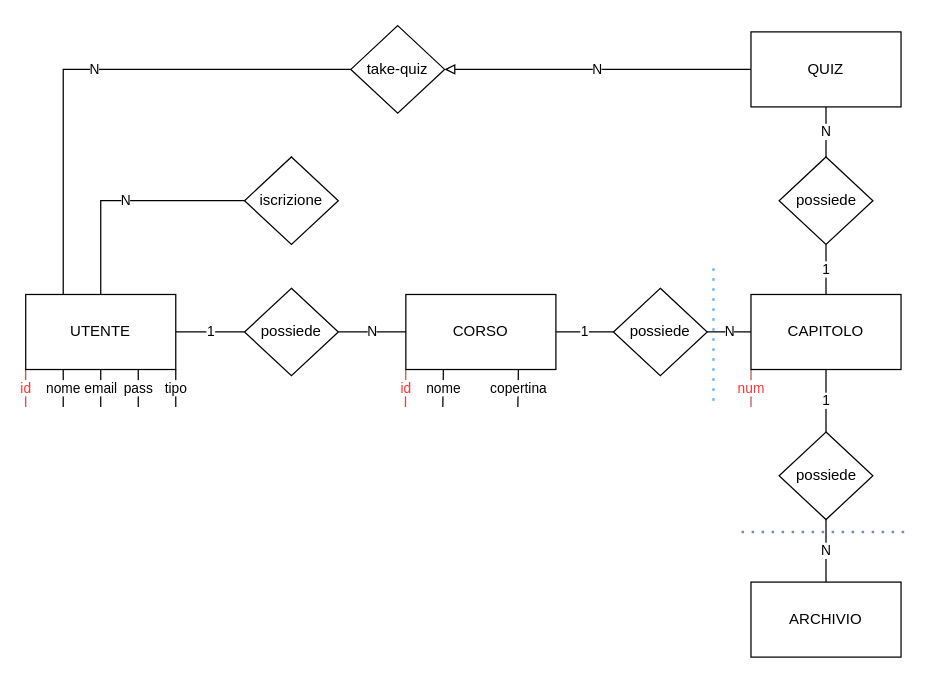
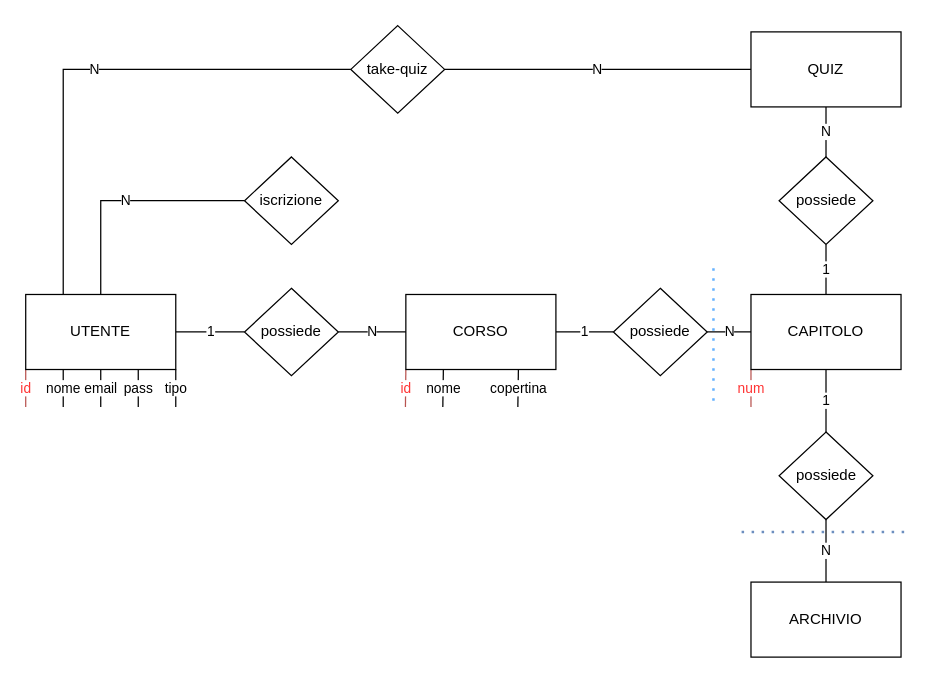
(456, 69) -> (451, 69)
